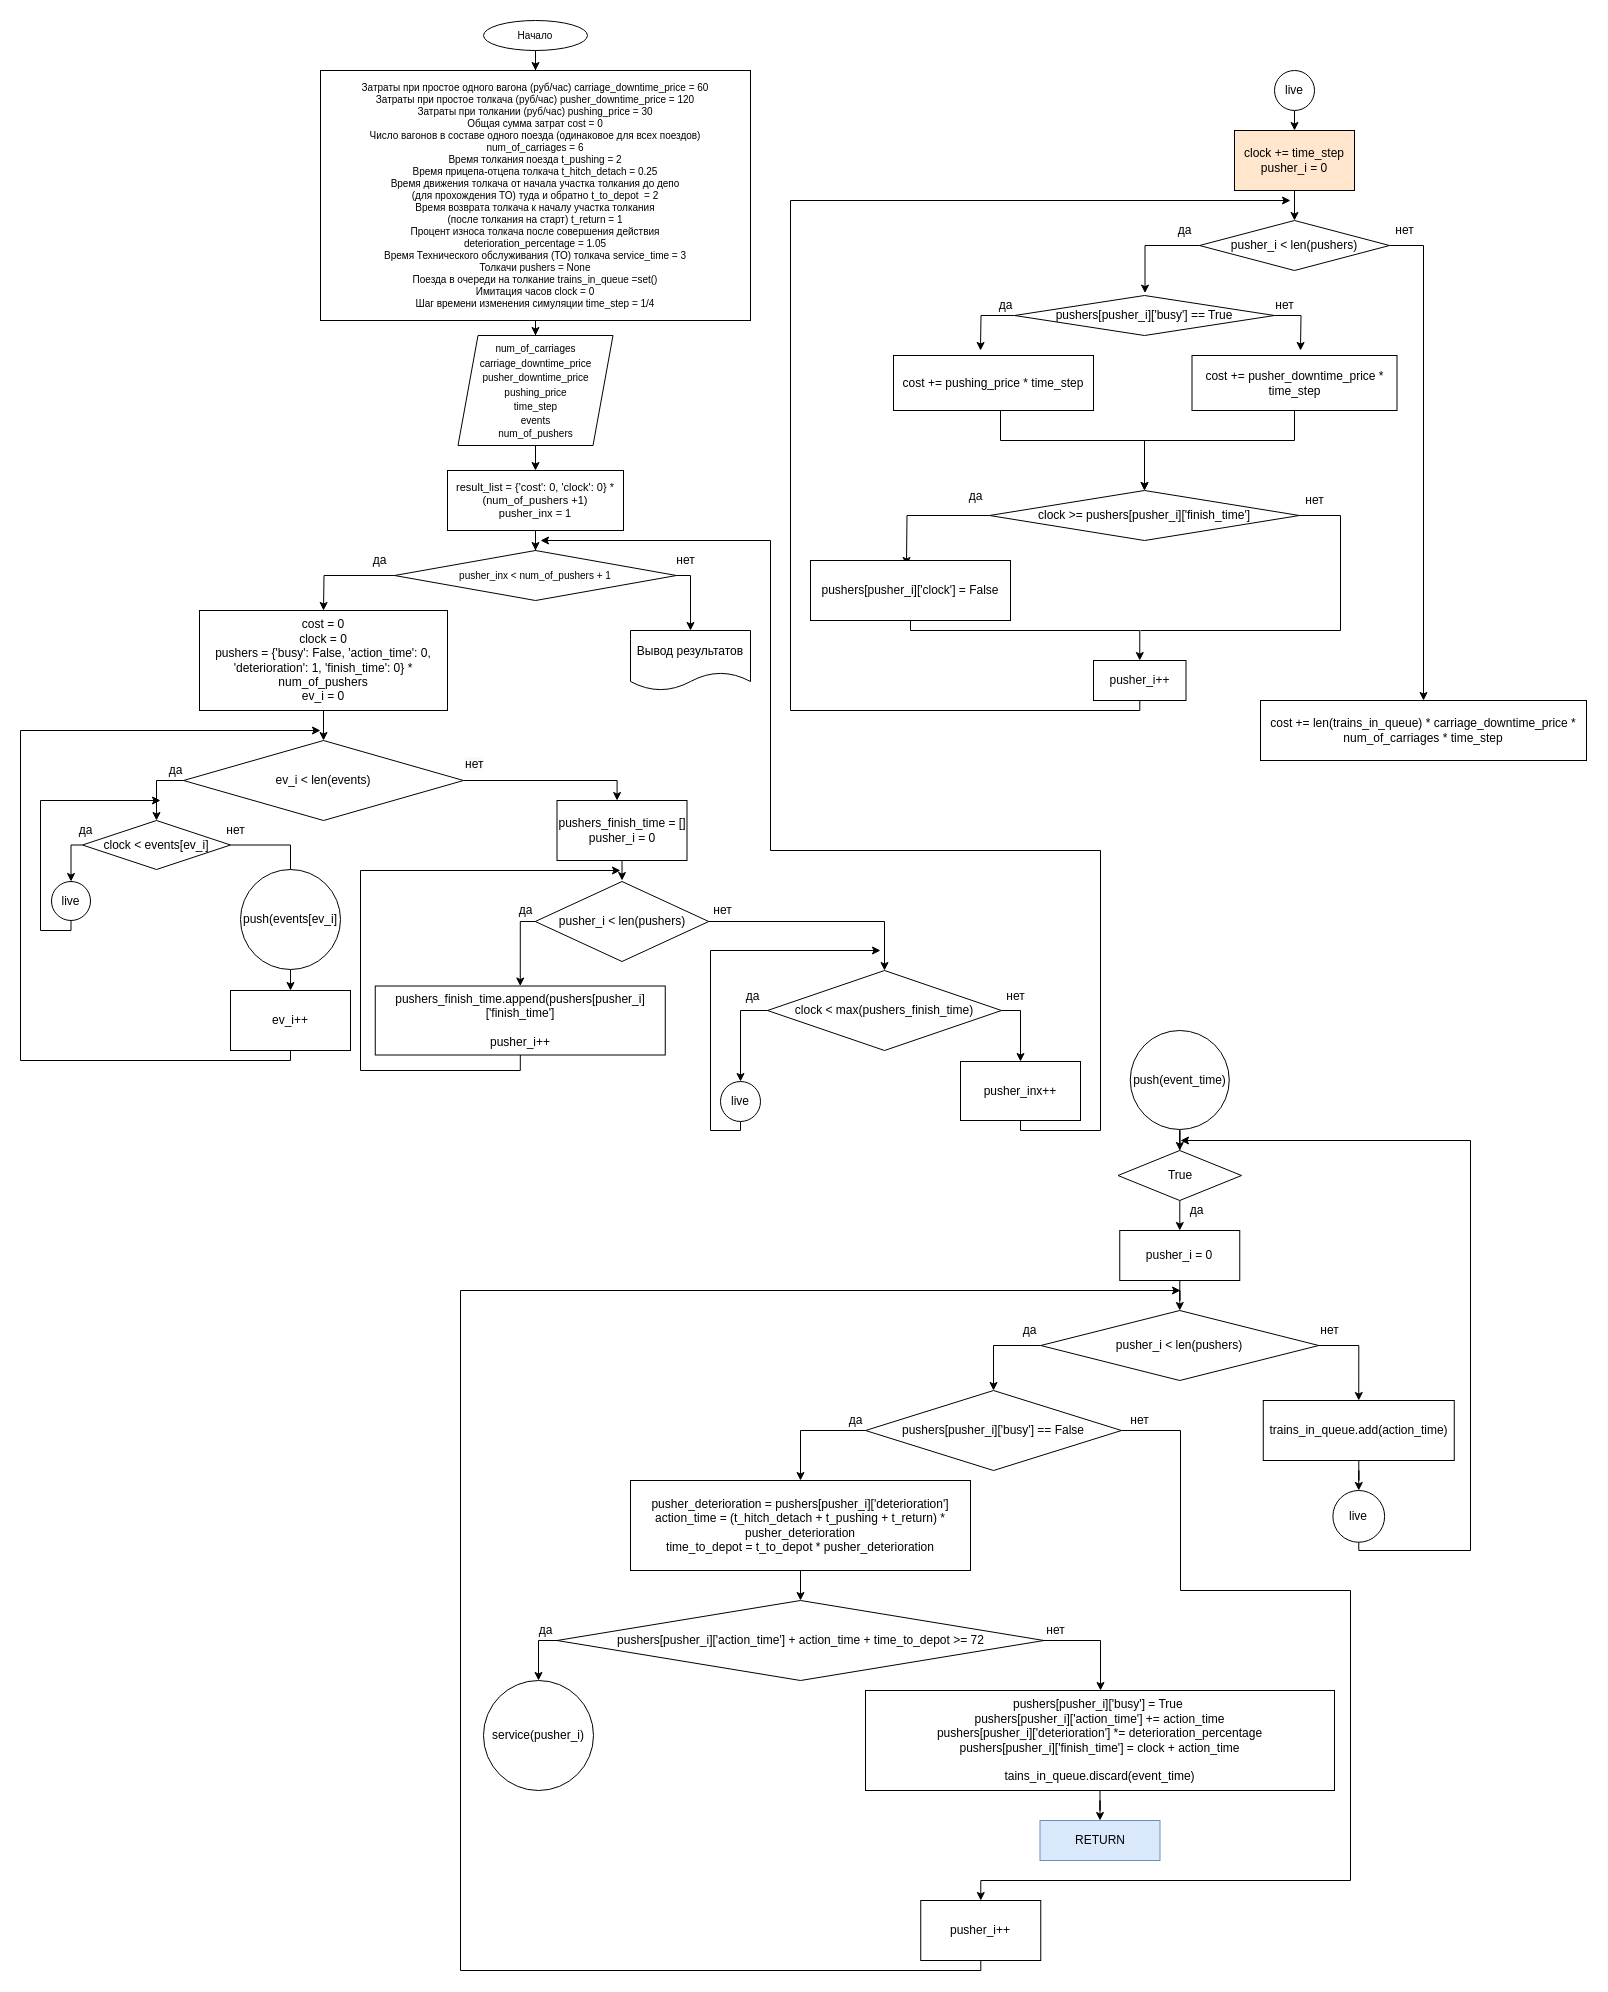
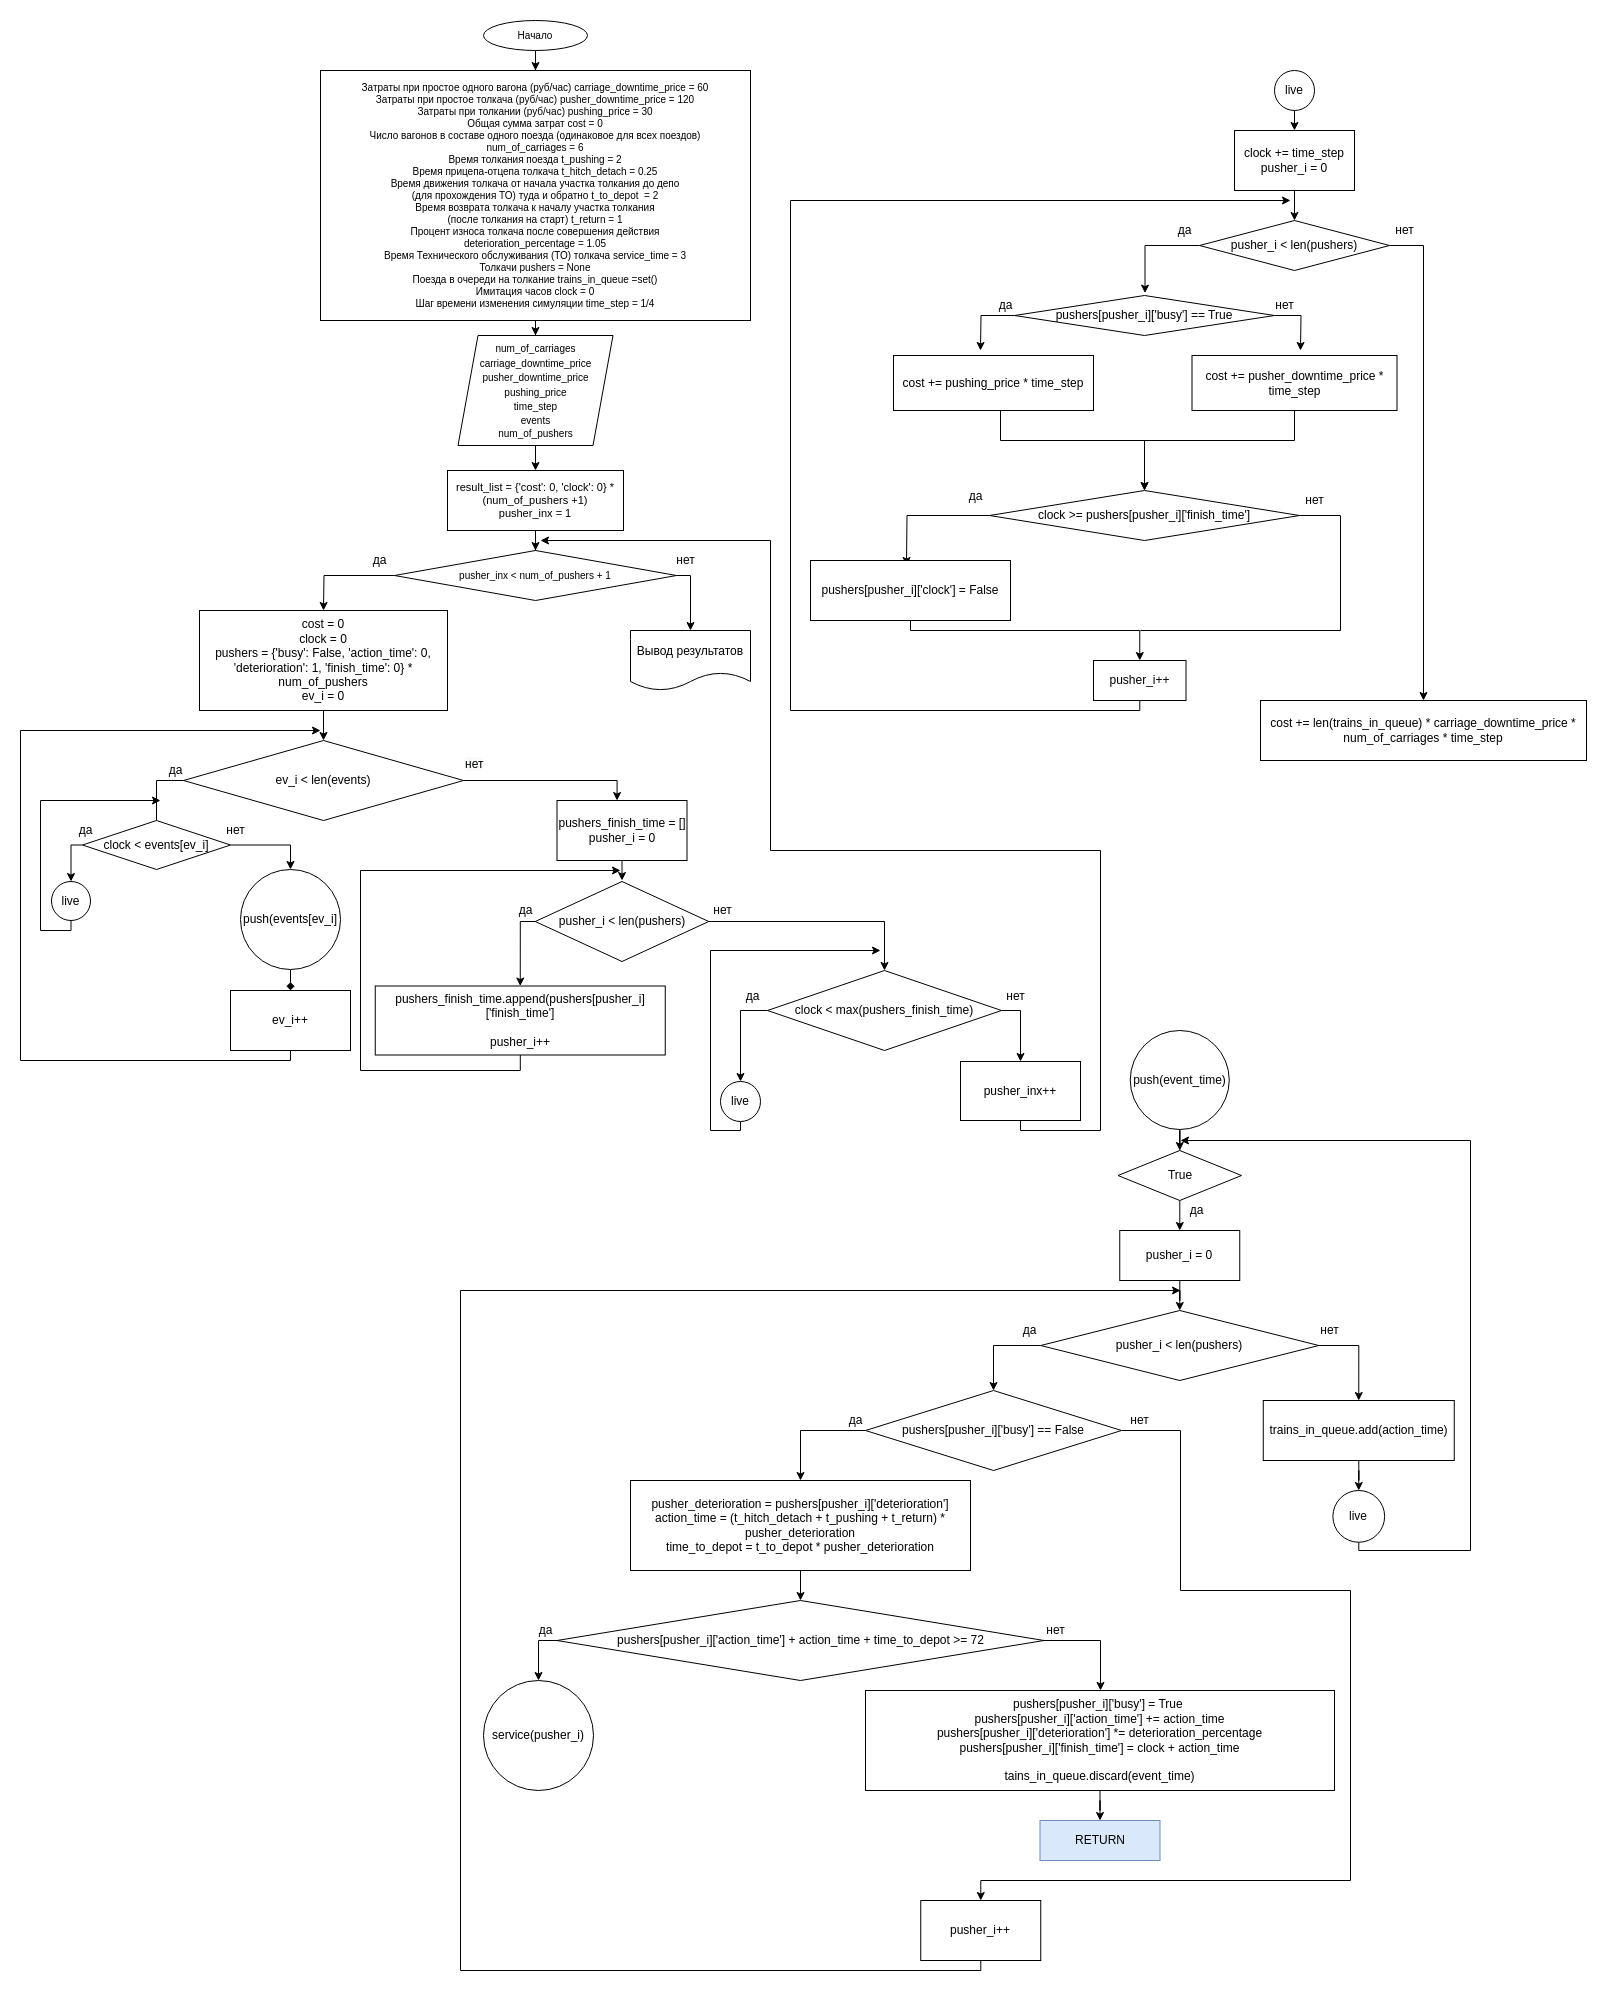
(1295, 161) -> (1295, 161)
(157, 812) -> (157, 815)
(291, 864) -> (291, 861)
(291, 982) -> (291, 982)
